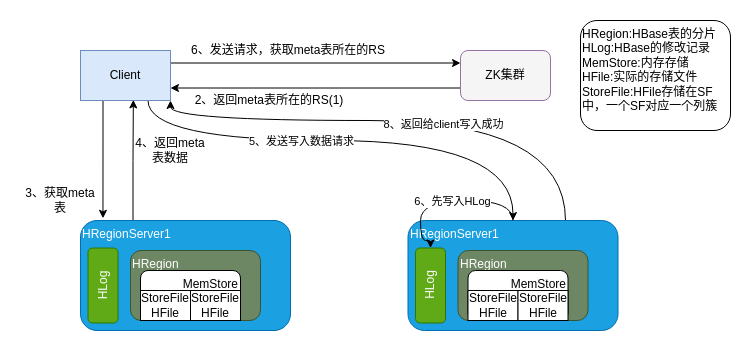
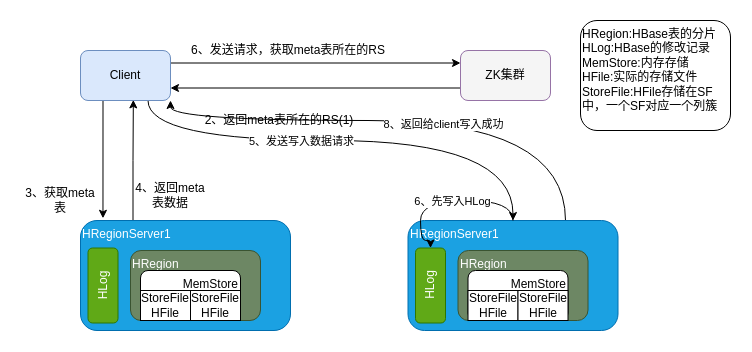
(126, 76) -> (126, 76)
(269, 101) -> (279, 121)
(171, 151) -> (171, 196)
